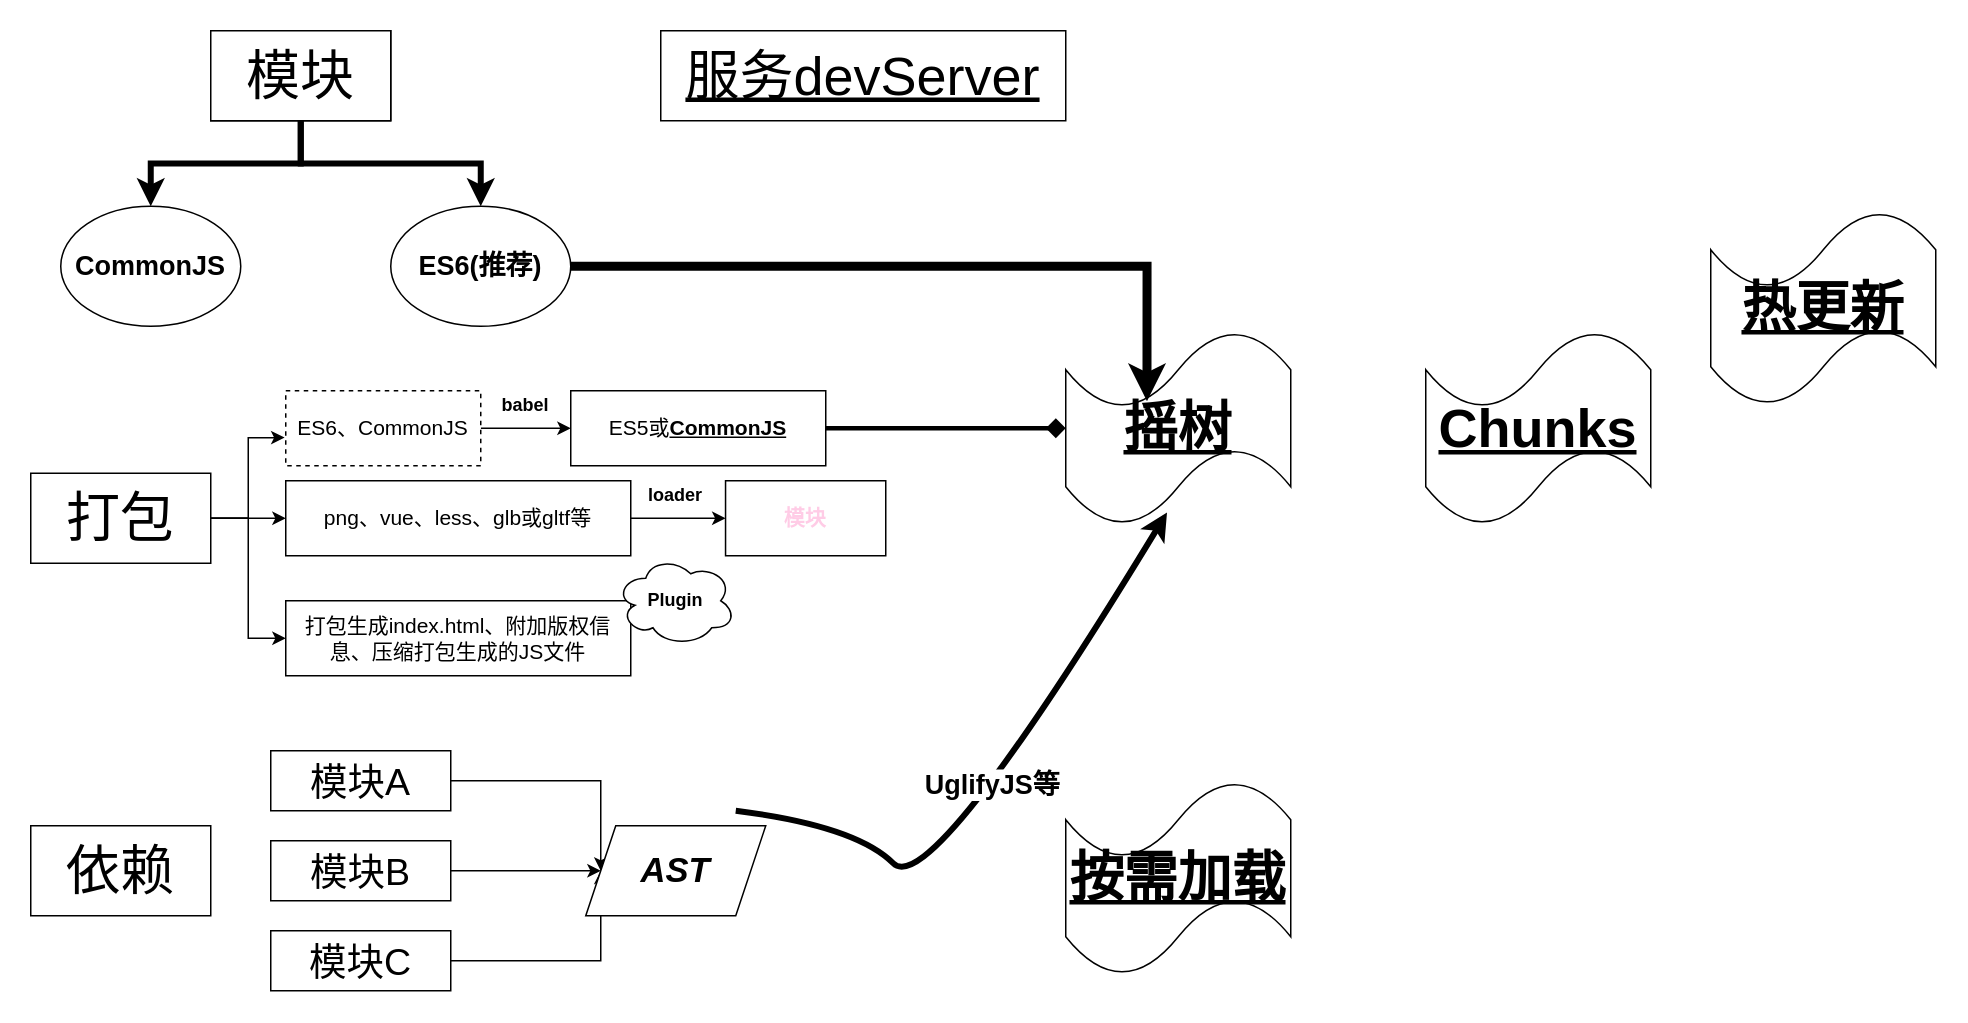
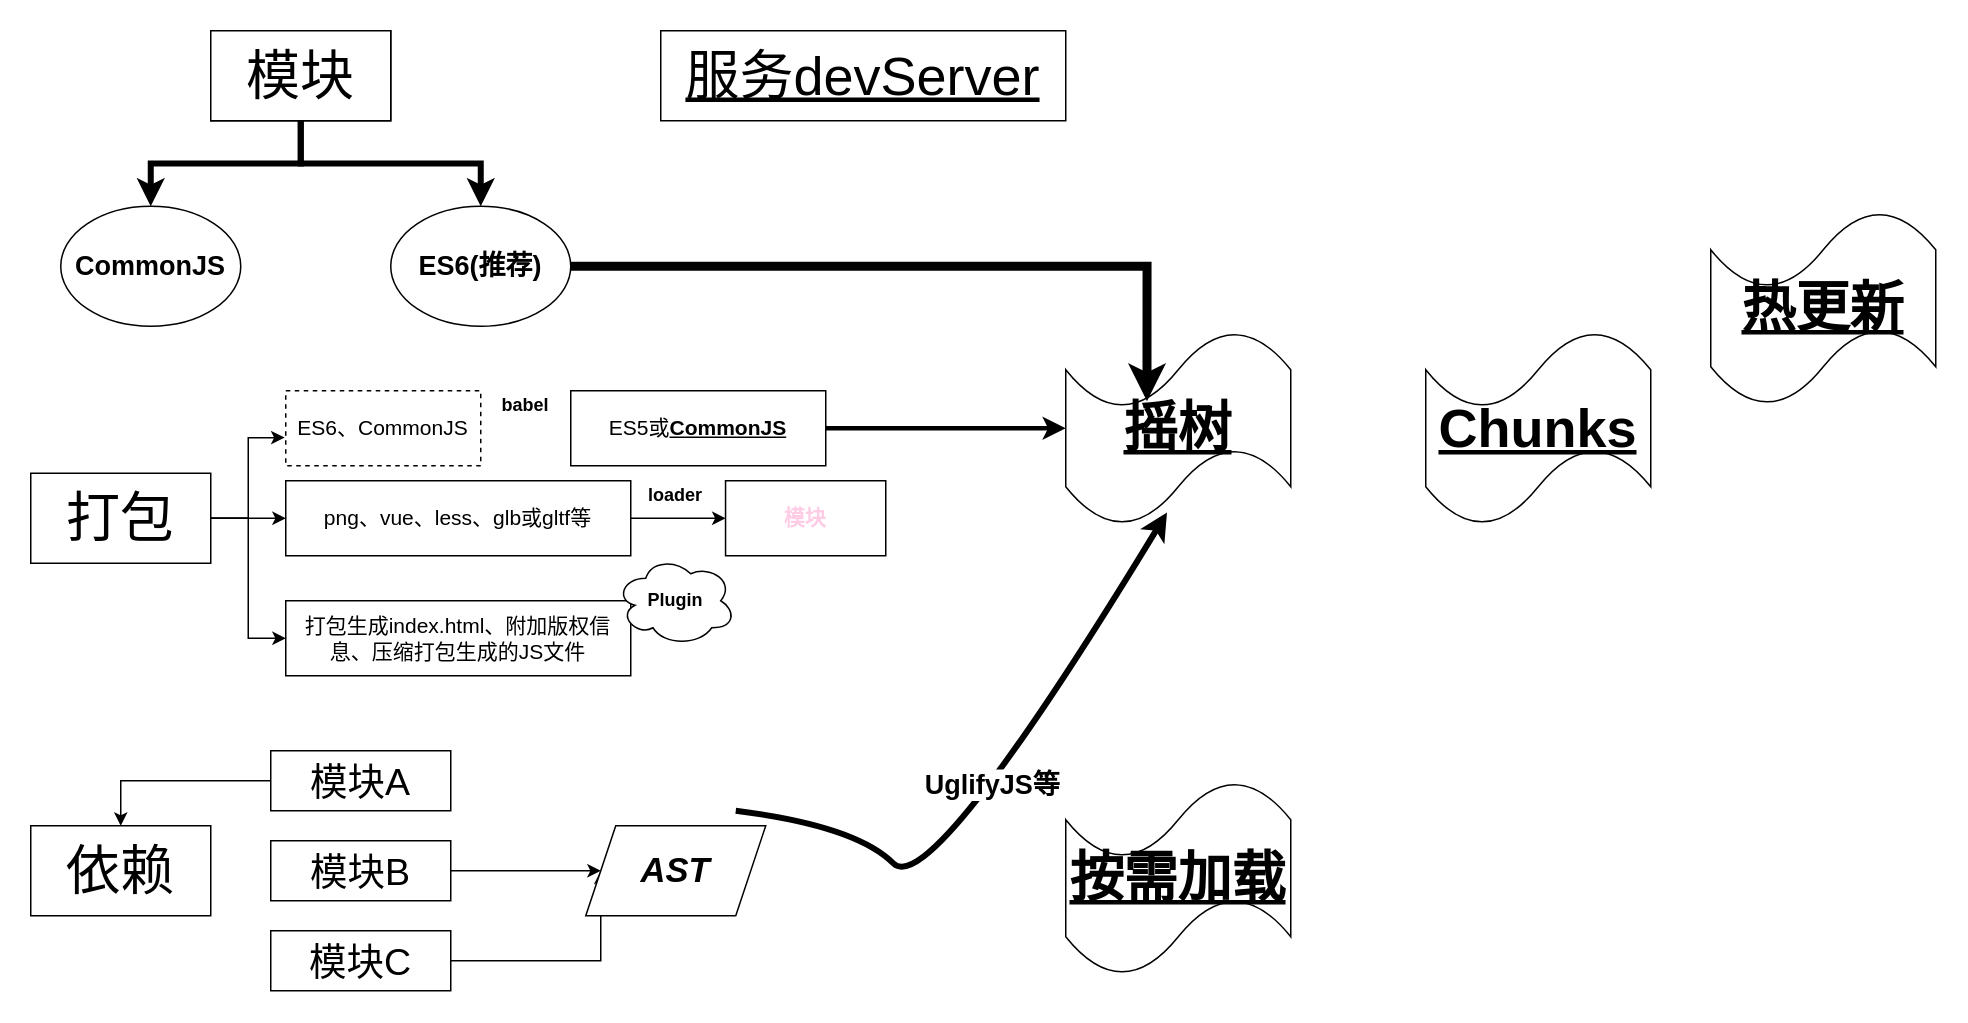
(521, 428) -> none
(1047, 428) -> (1047, 428)
(566, 781) -> (179, 781)
